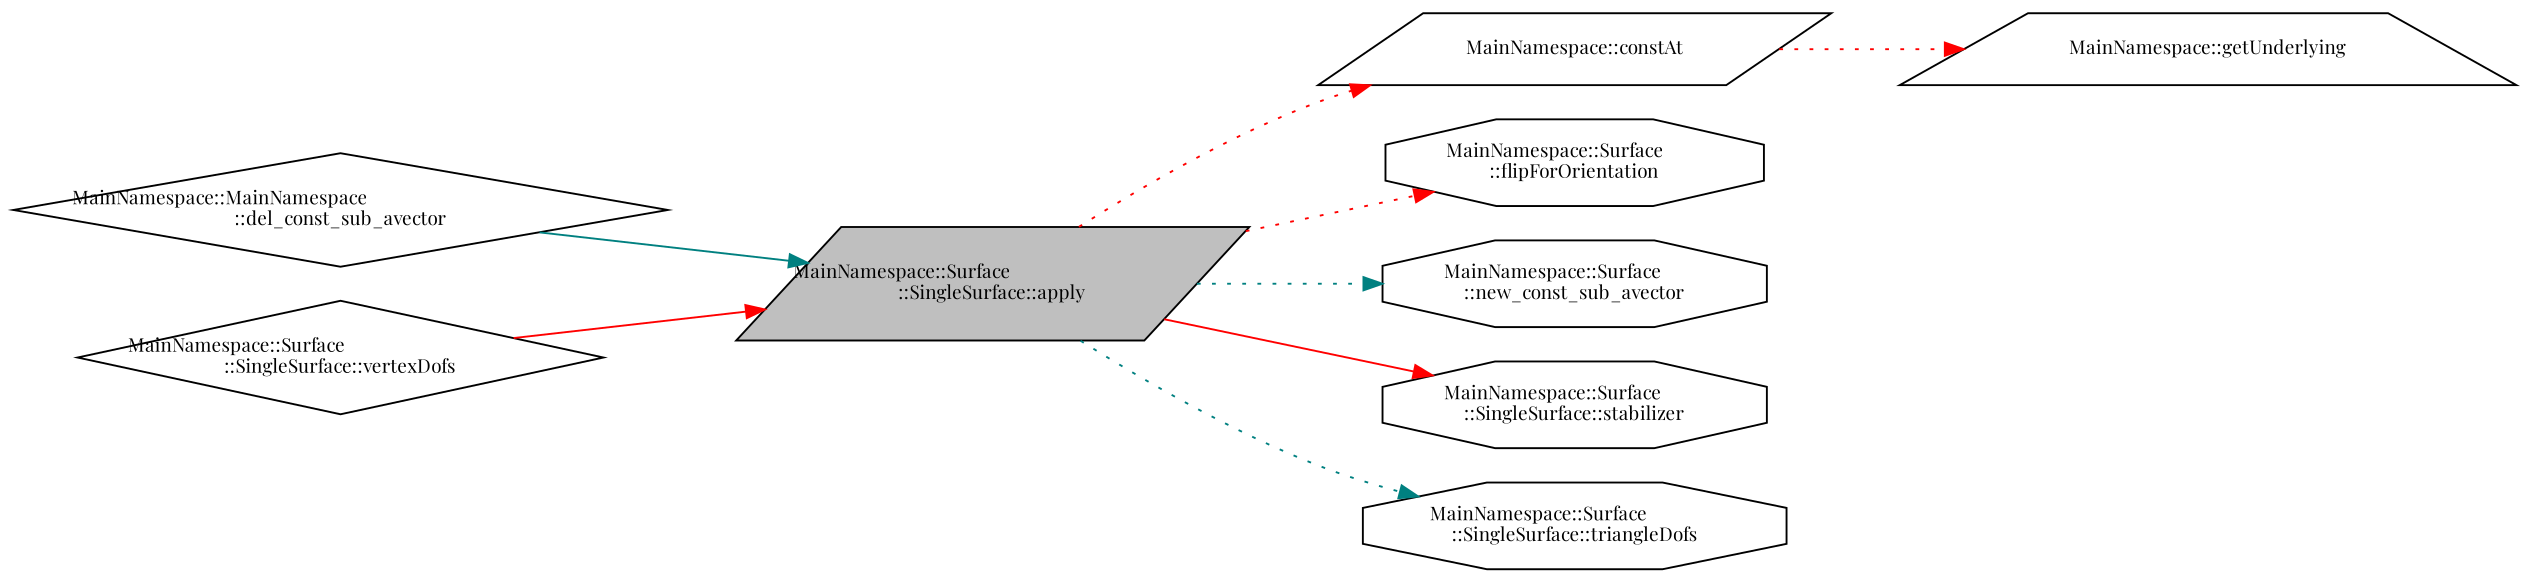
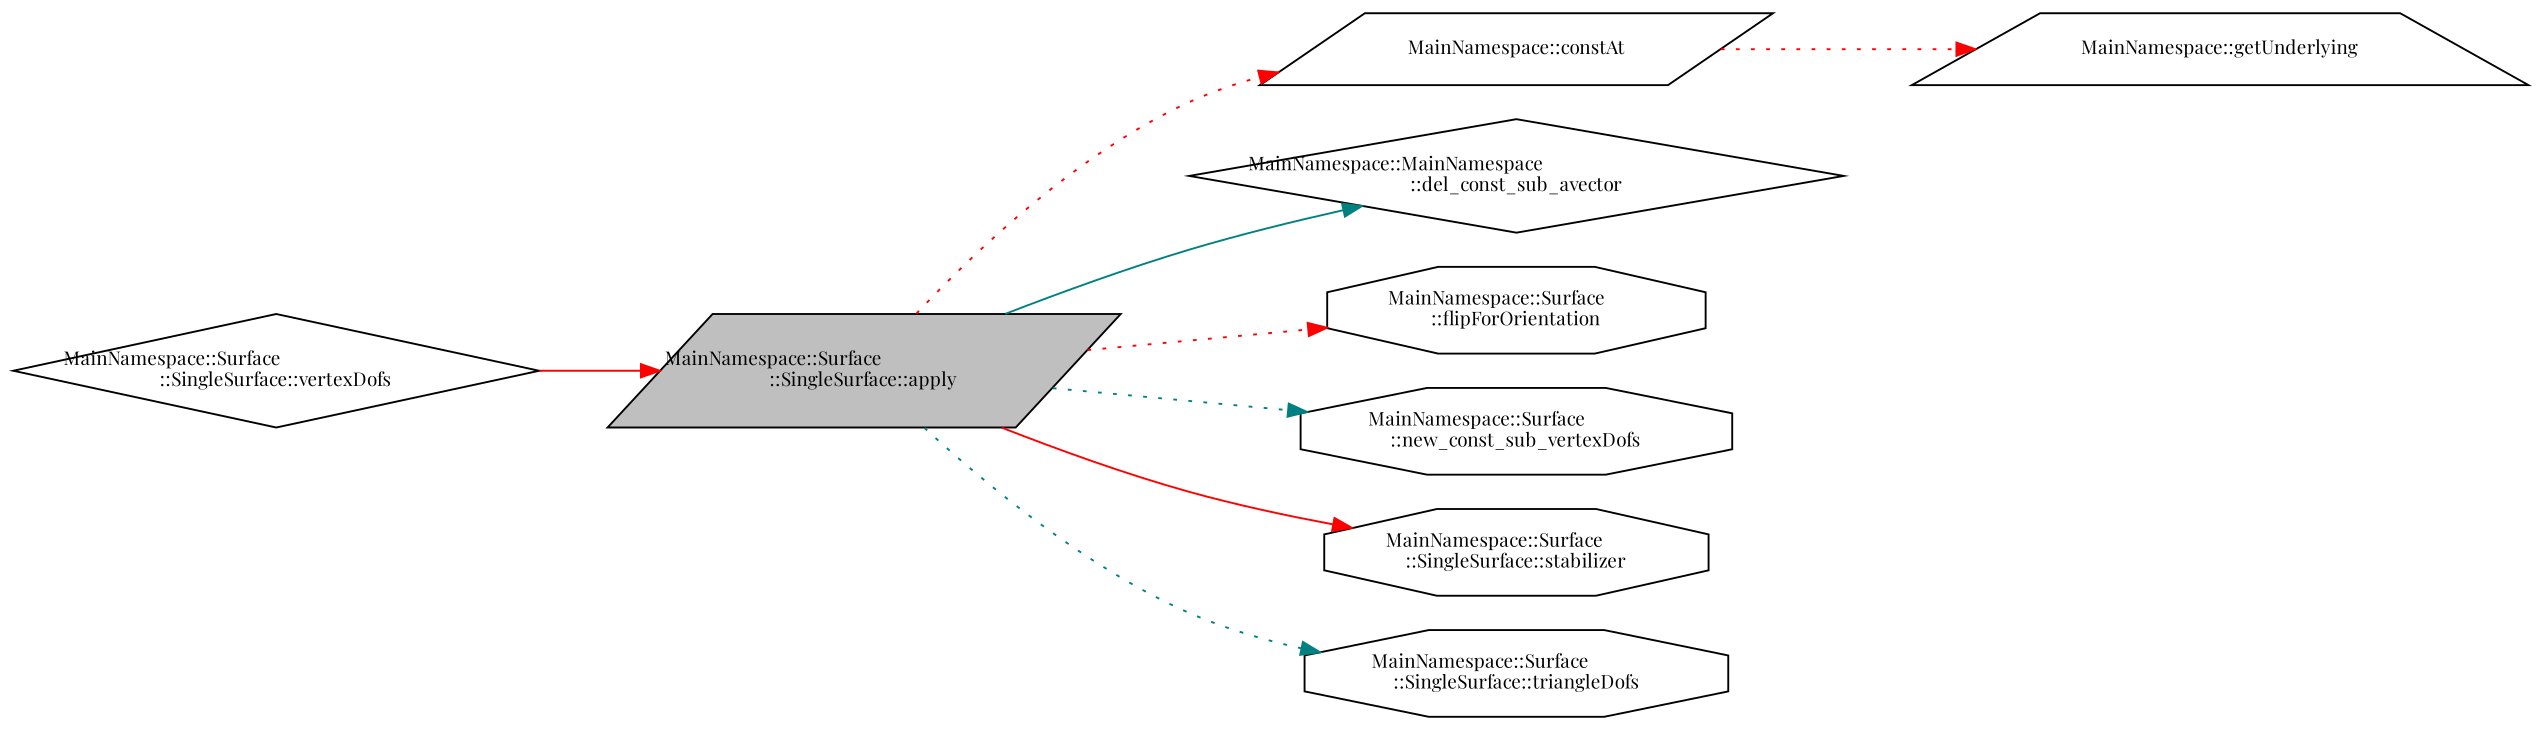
(664, 247) -> (1172, 255)
(1575, 284) -> (1516, 431)
